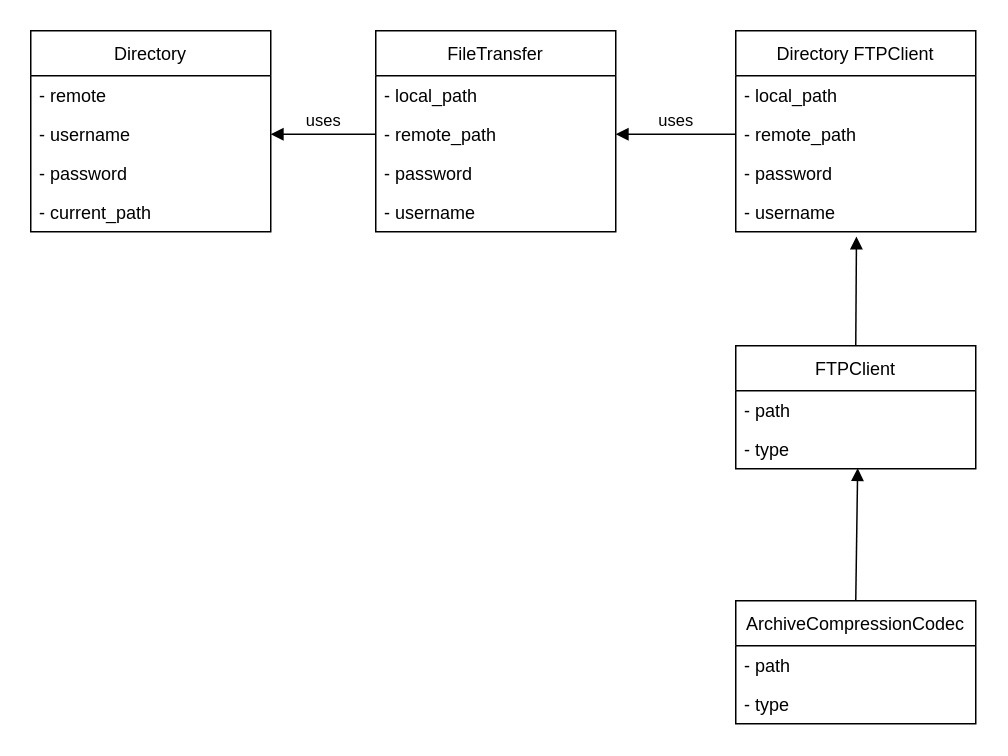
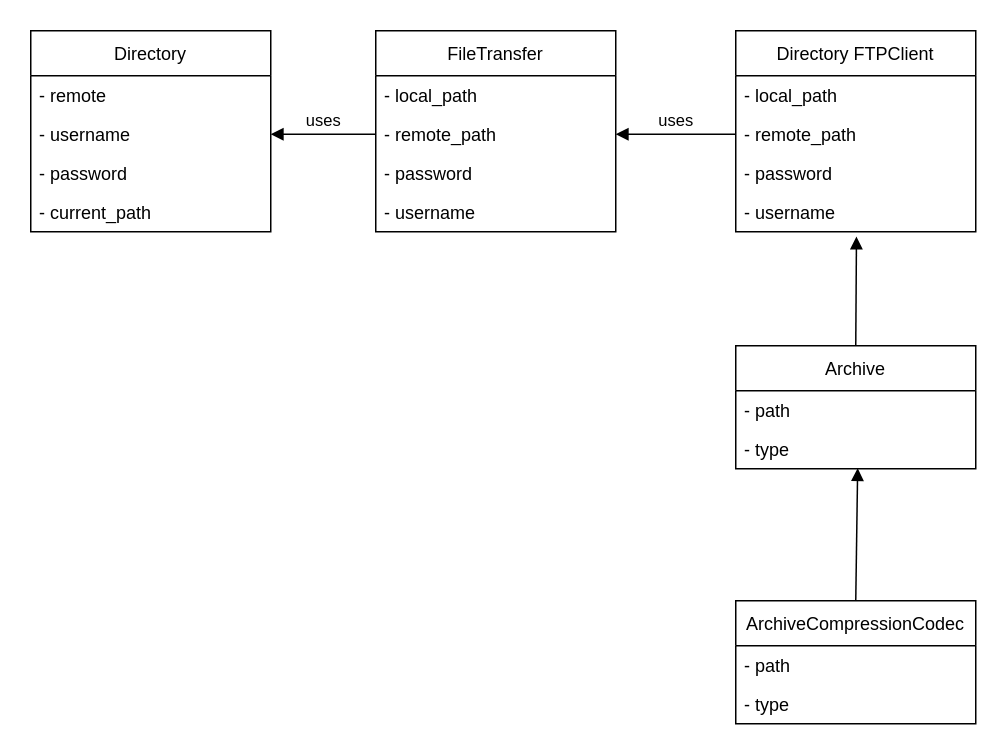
(855, 369) -> (855, 369)
